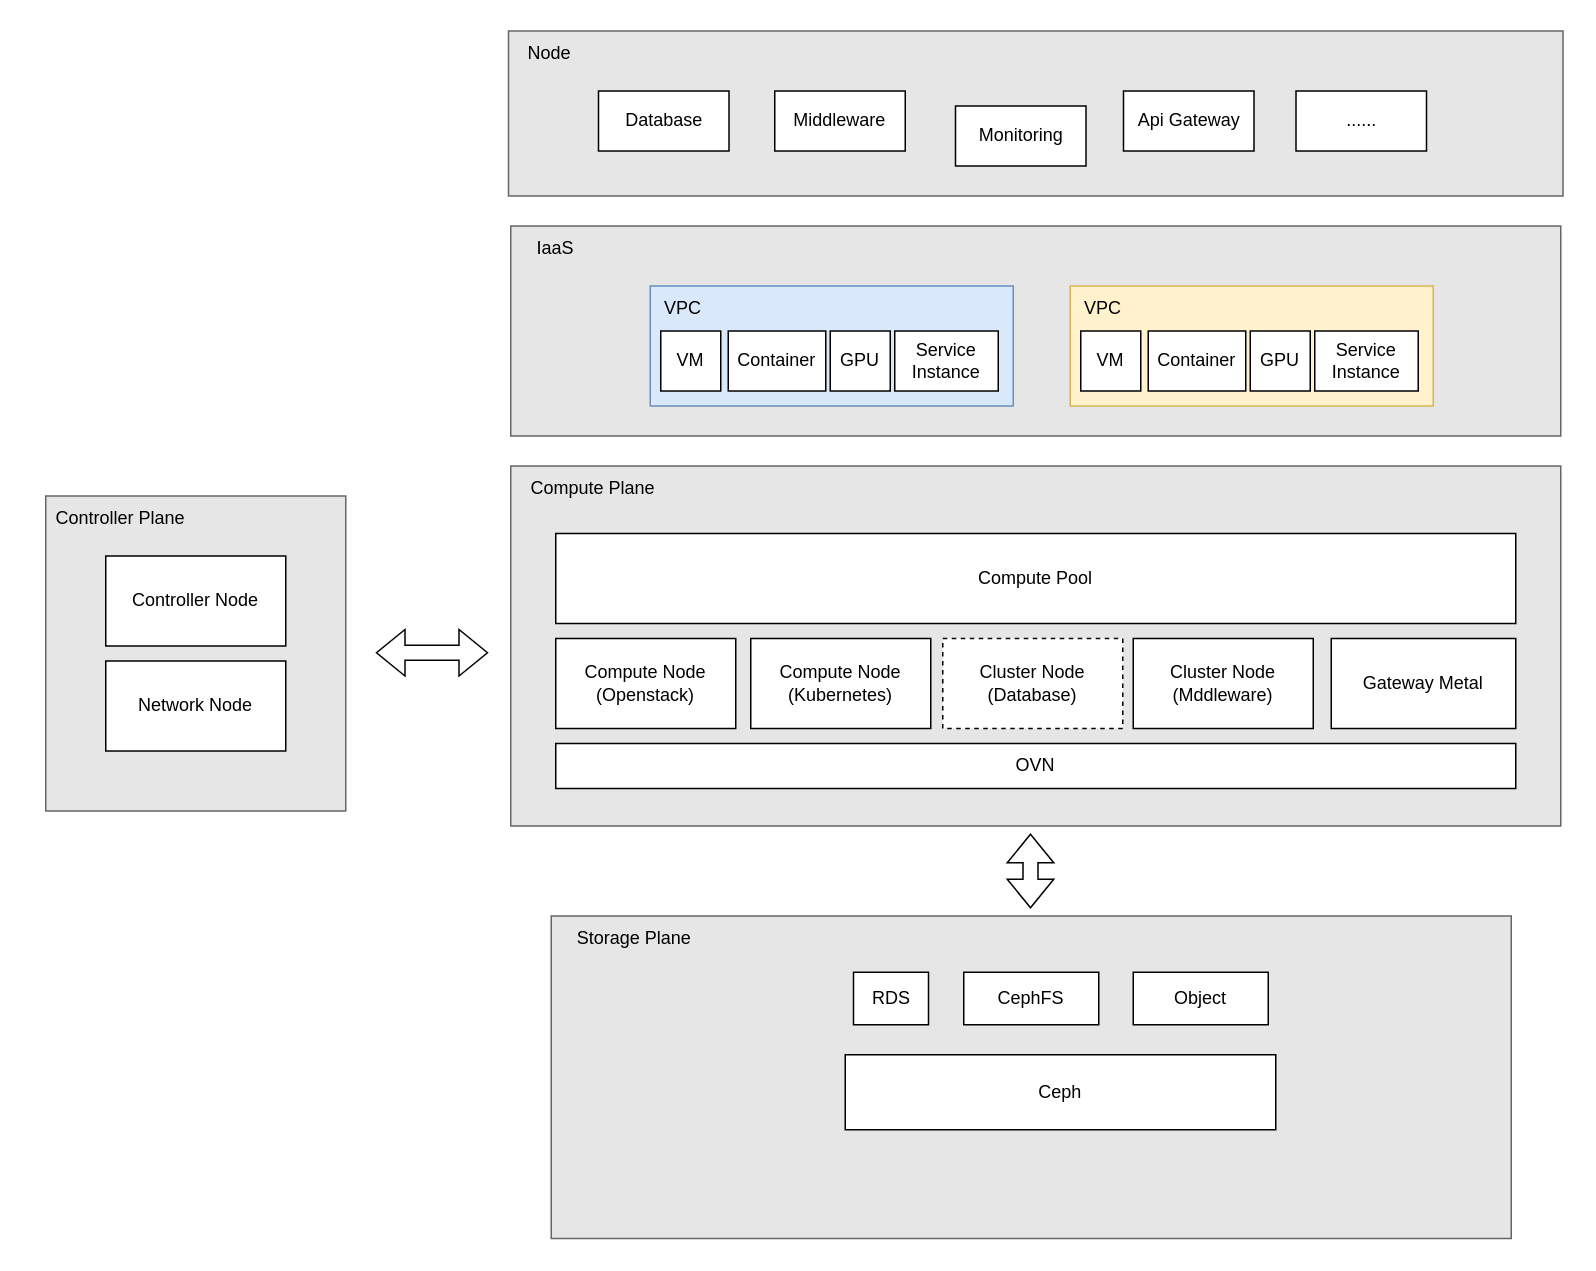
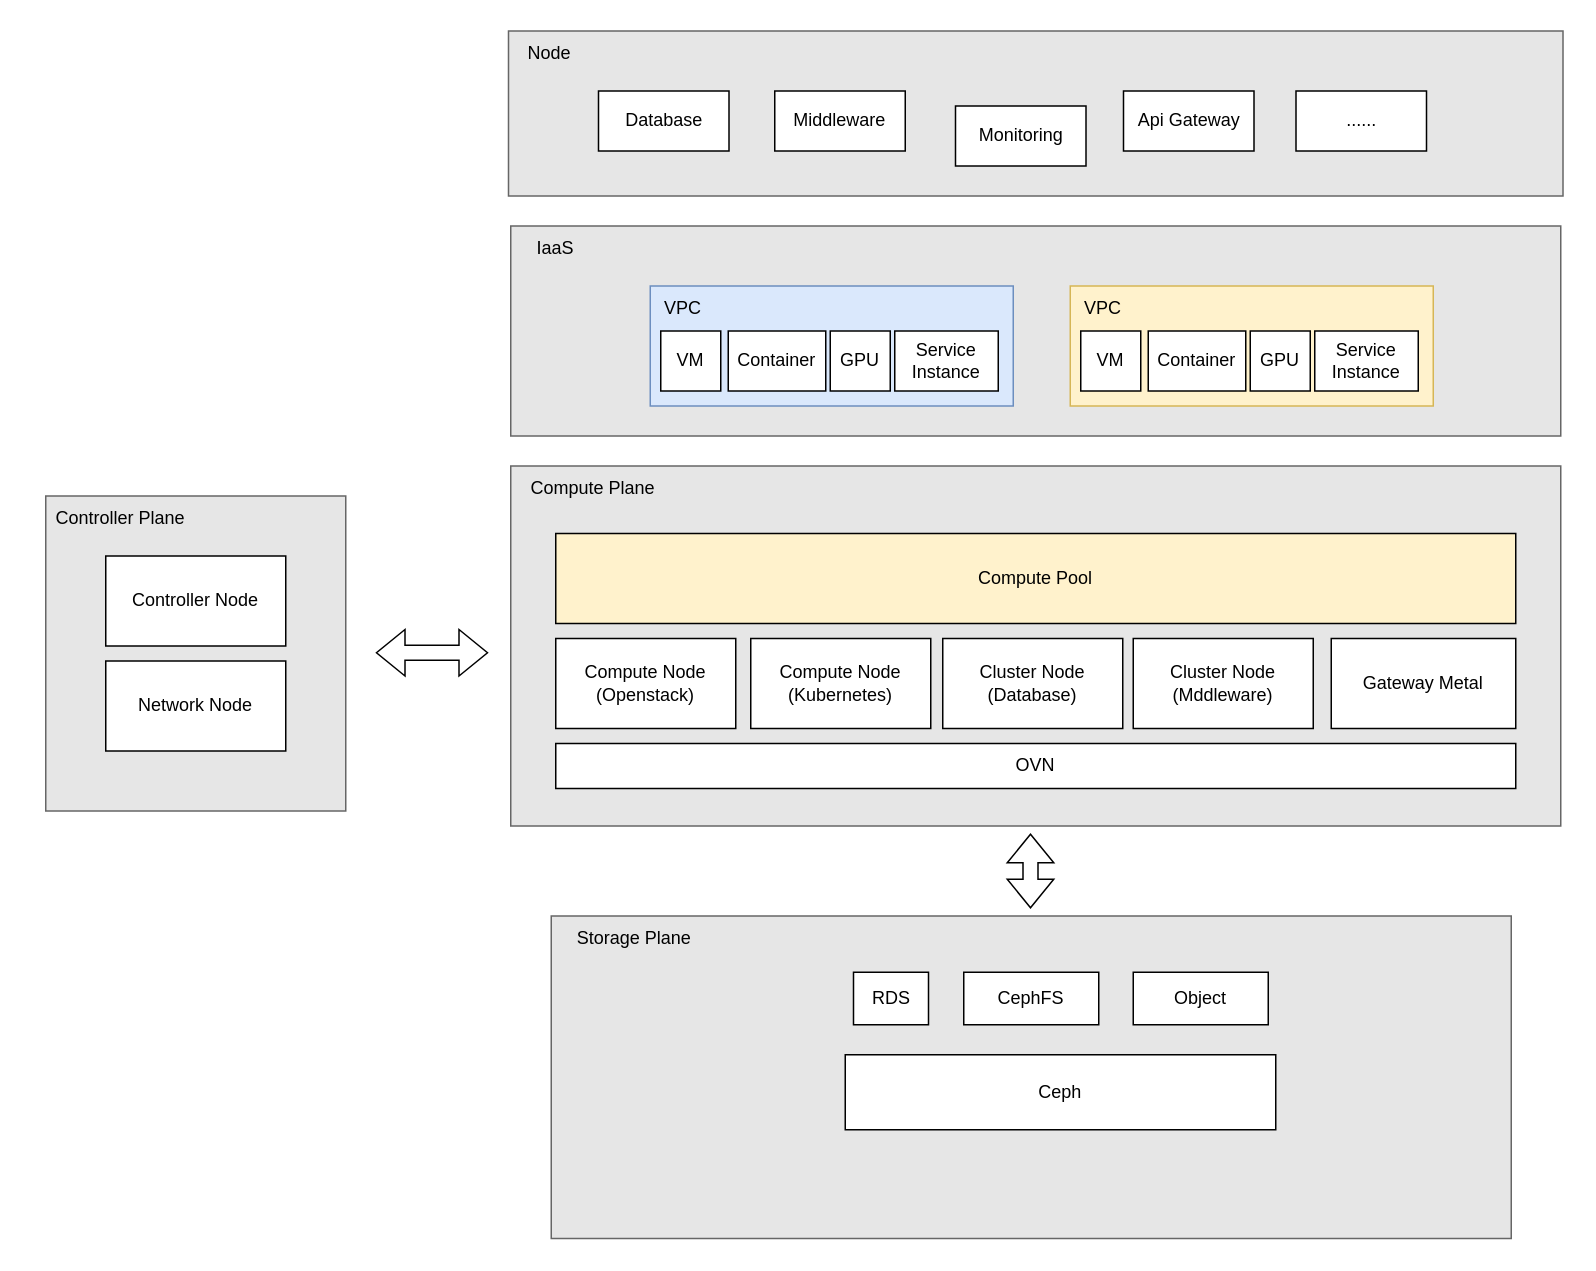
(1036, 578) -> (1036, 578)
(1033, 683) -> (1033, 683)
